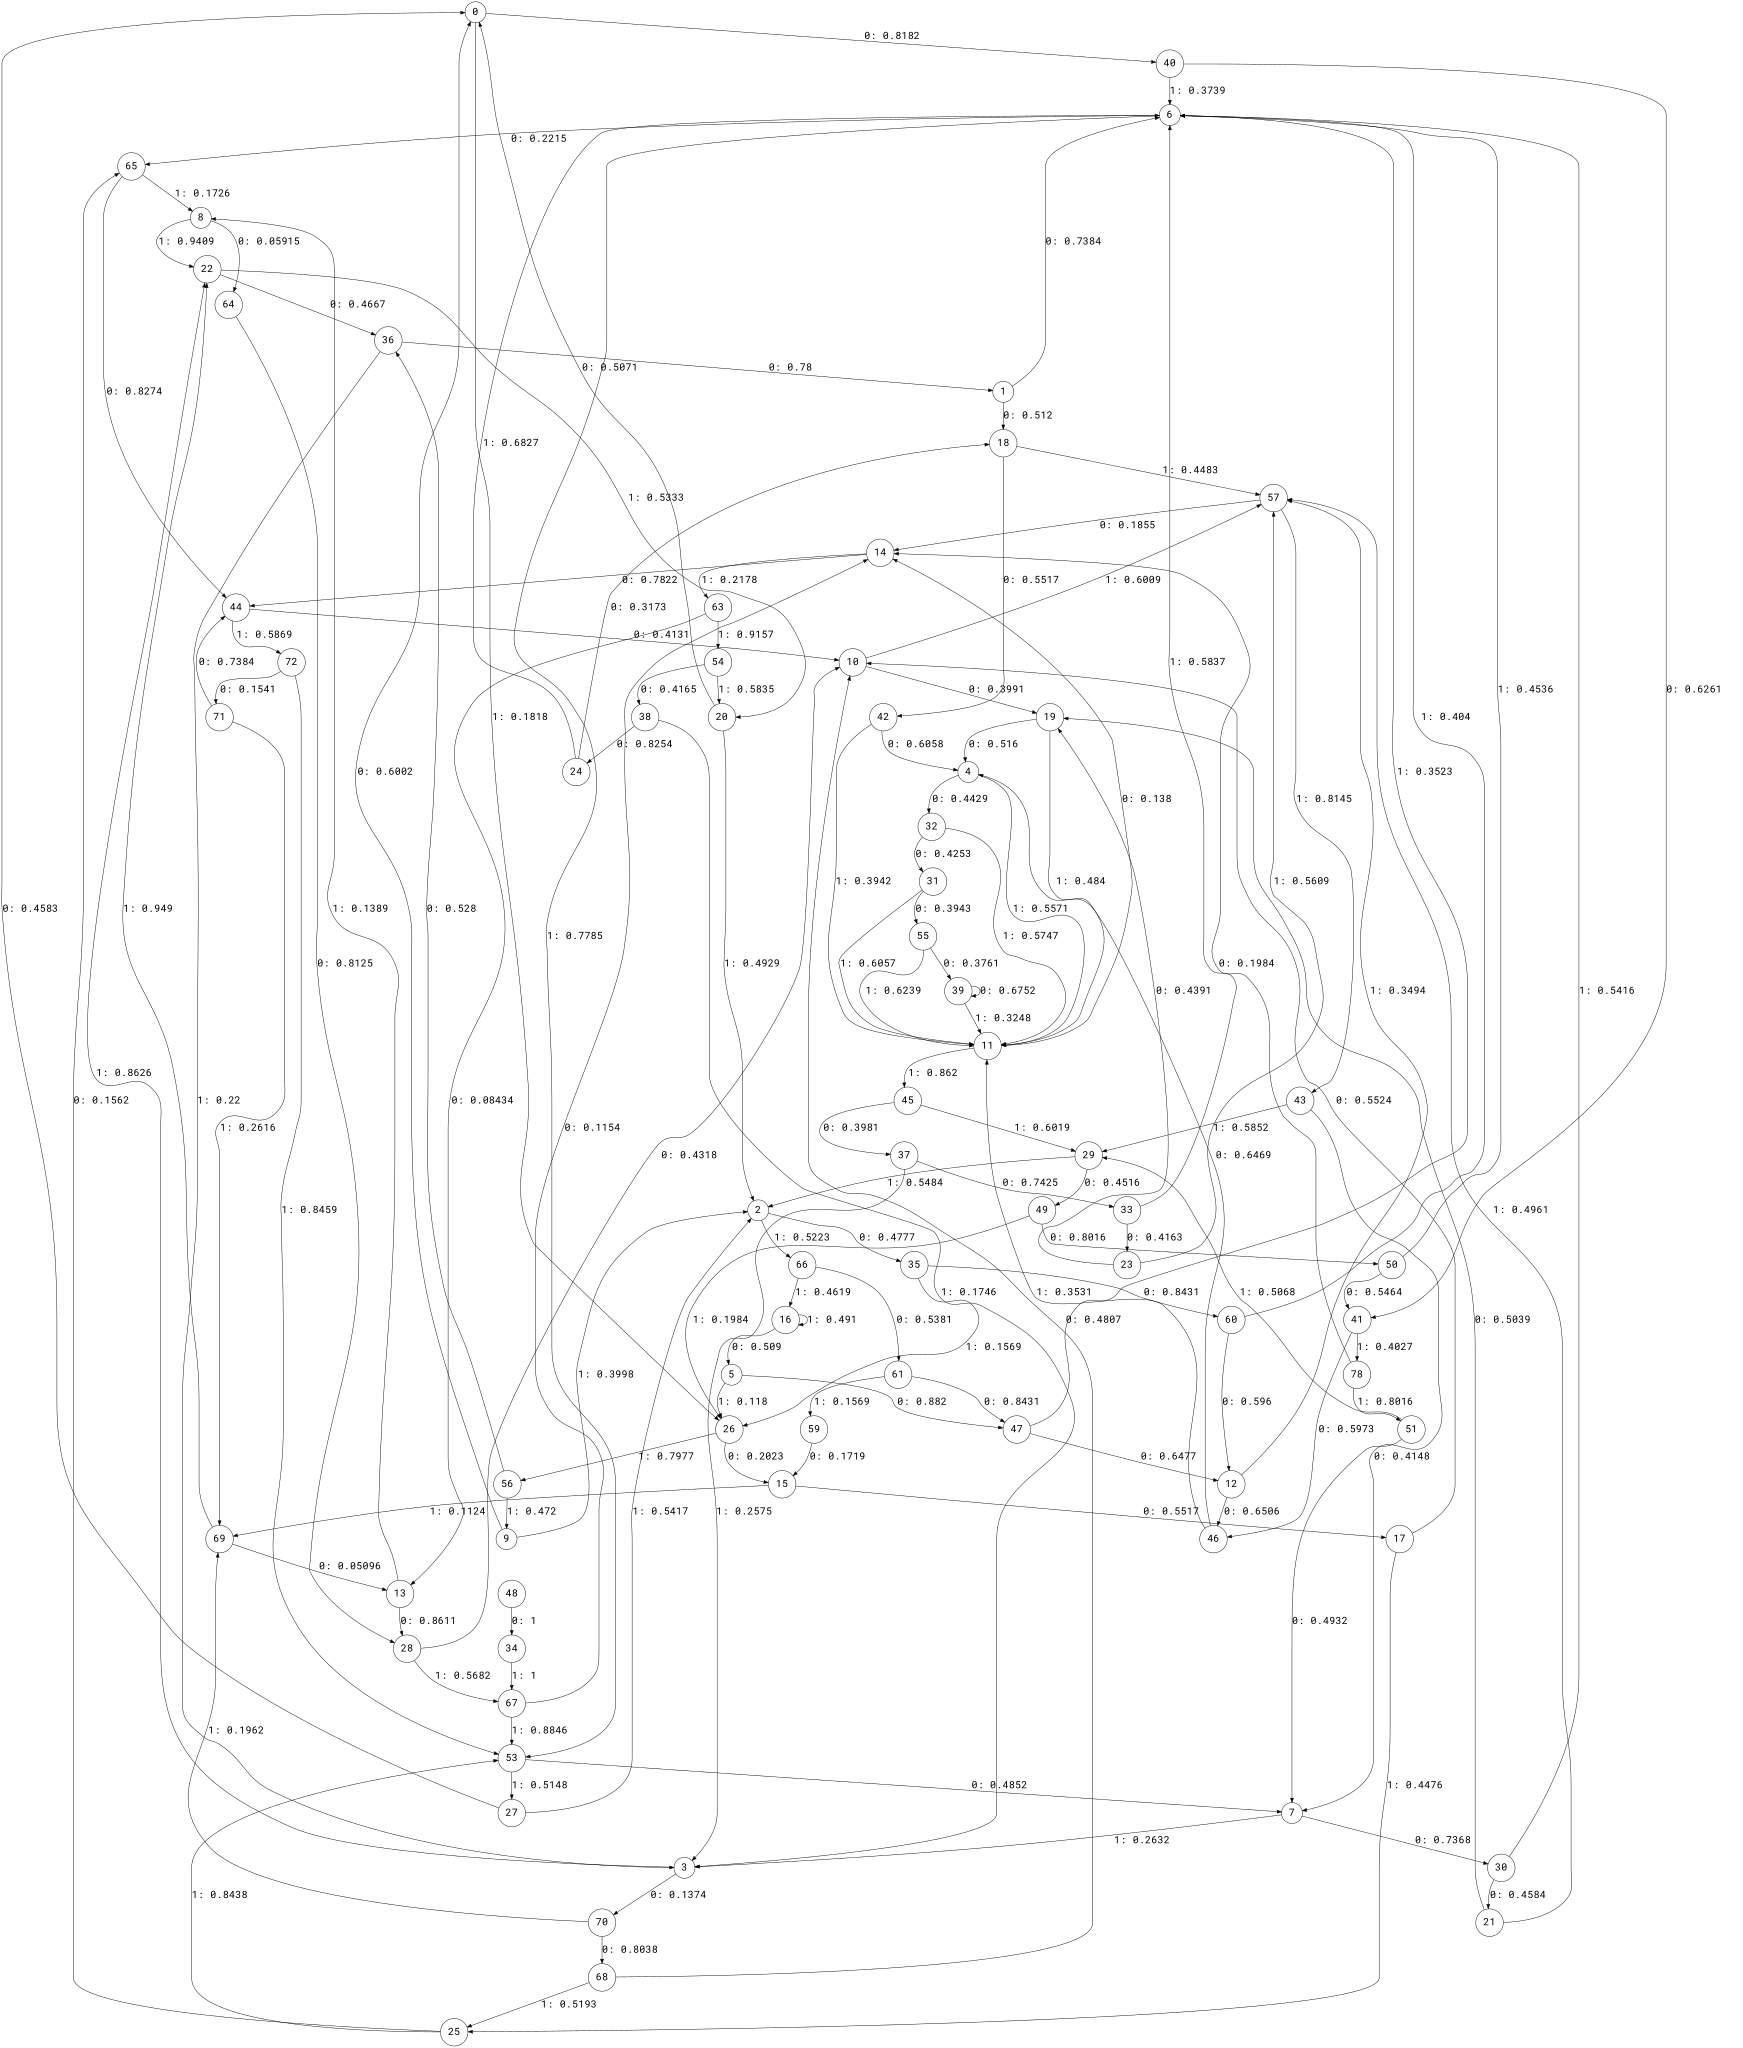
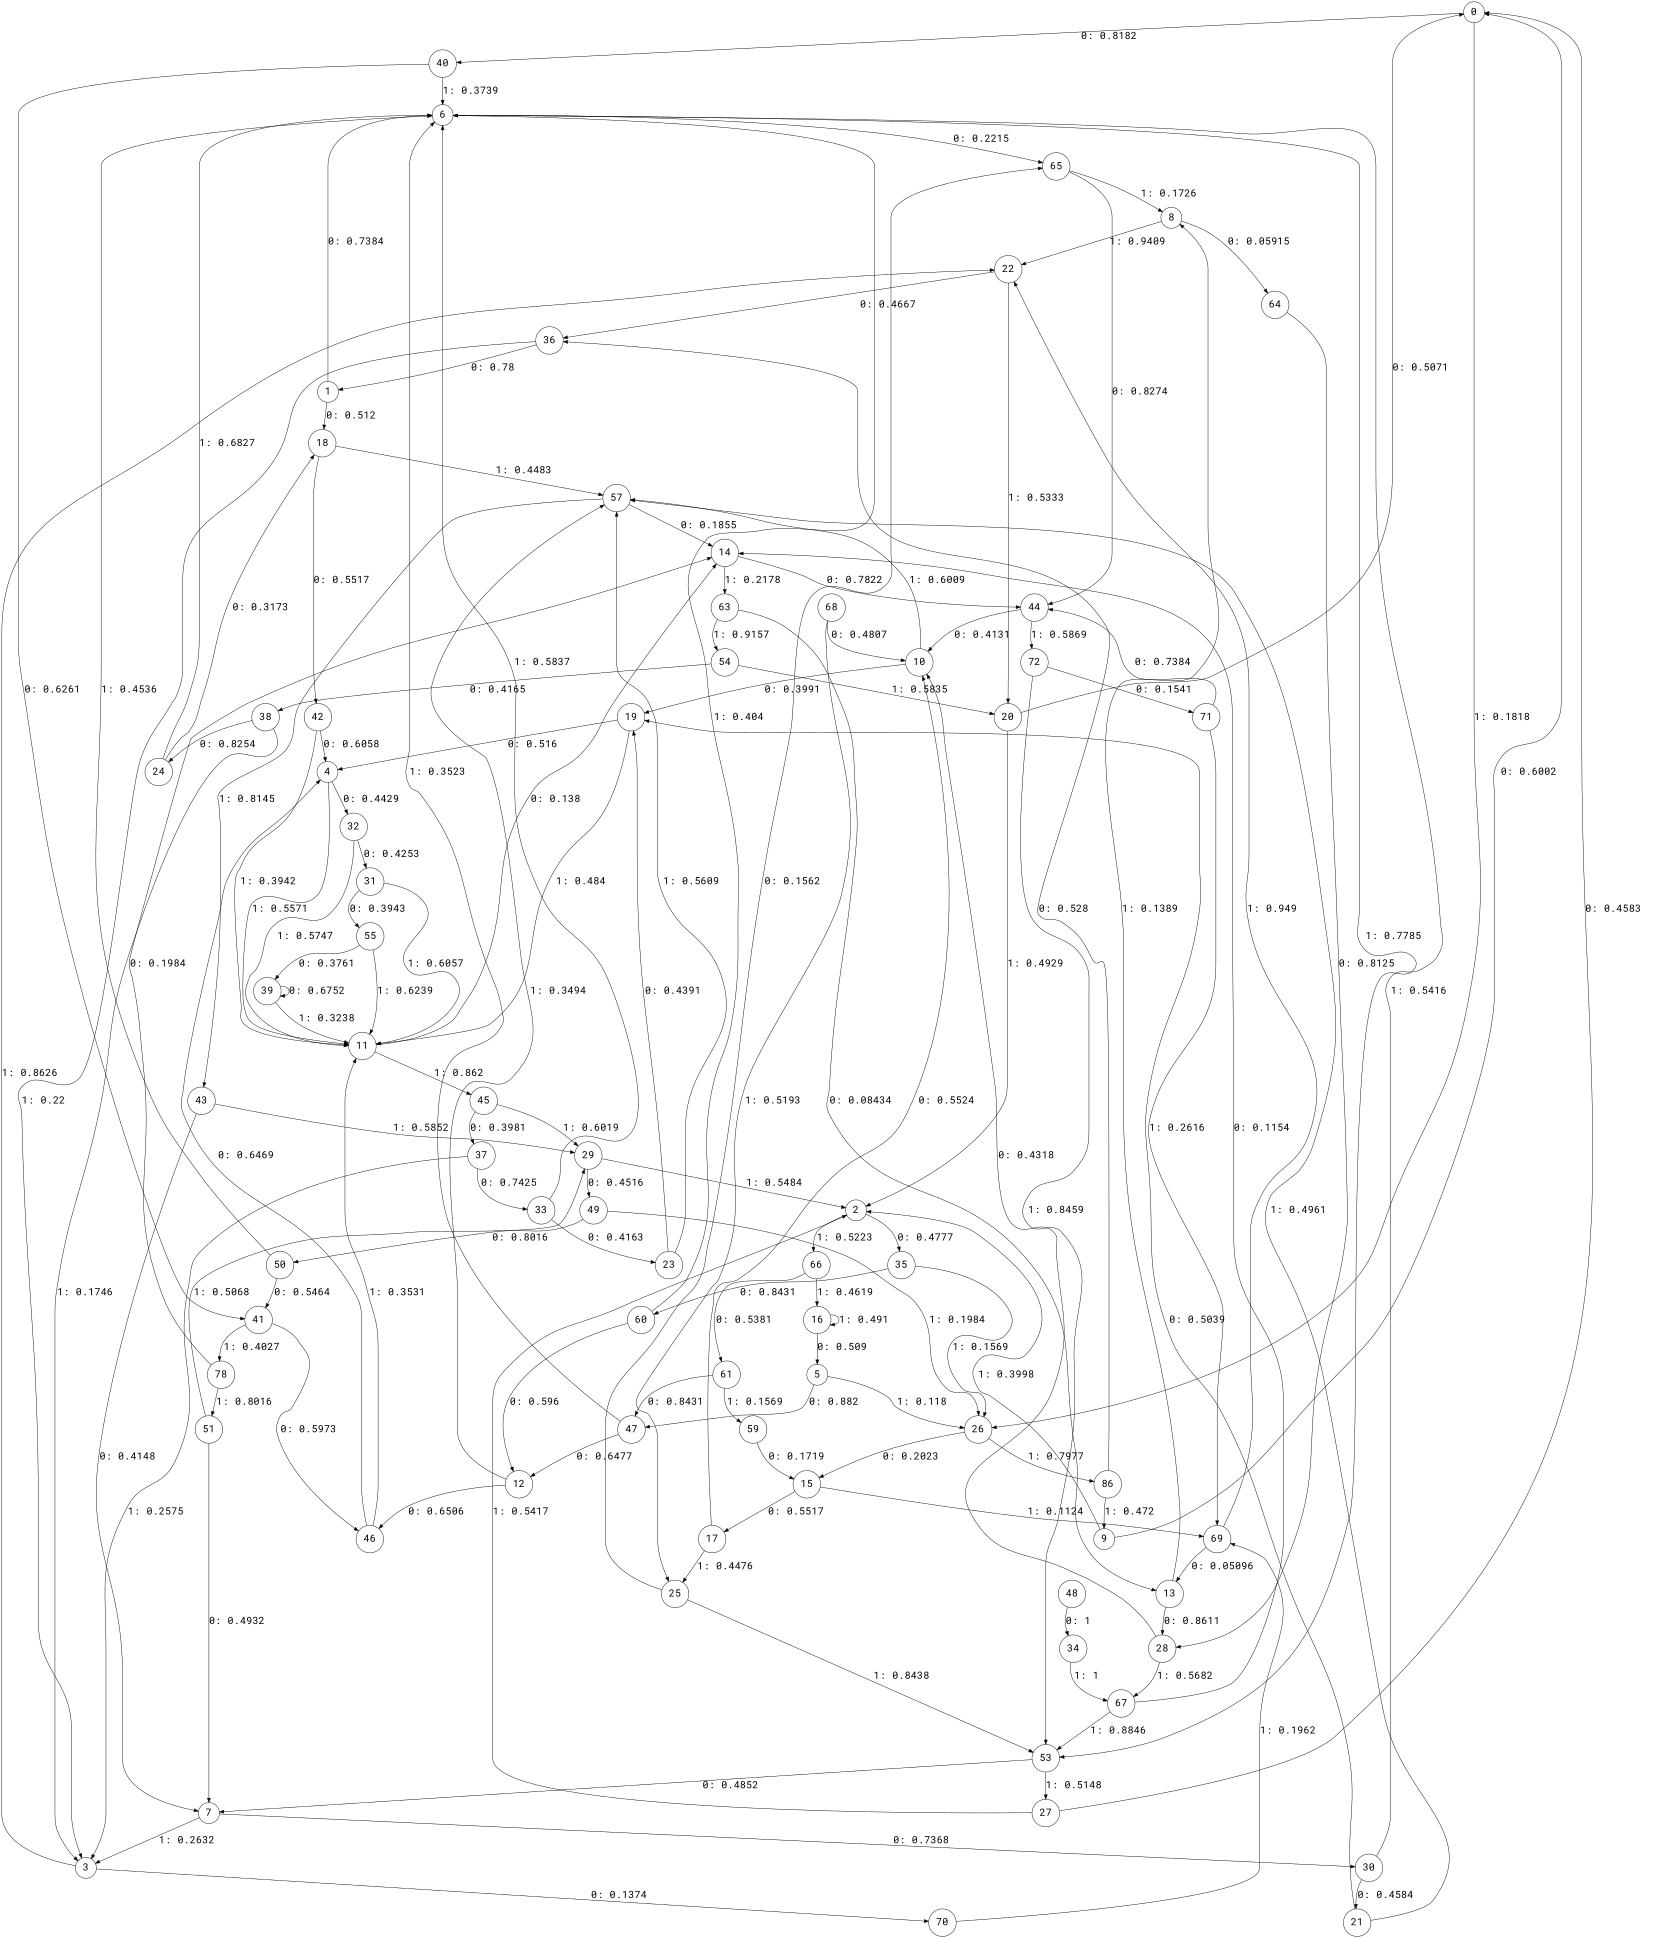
(1013, 1019) -> (336, 1019)
(507, 1484) -> (1108, 1484)
(602, 1948) -> none
